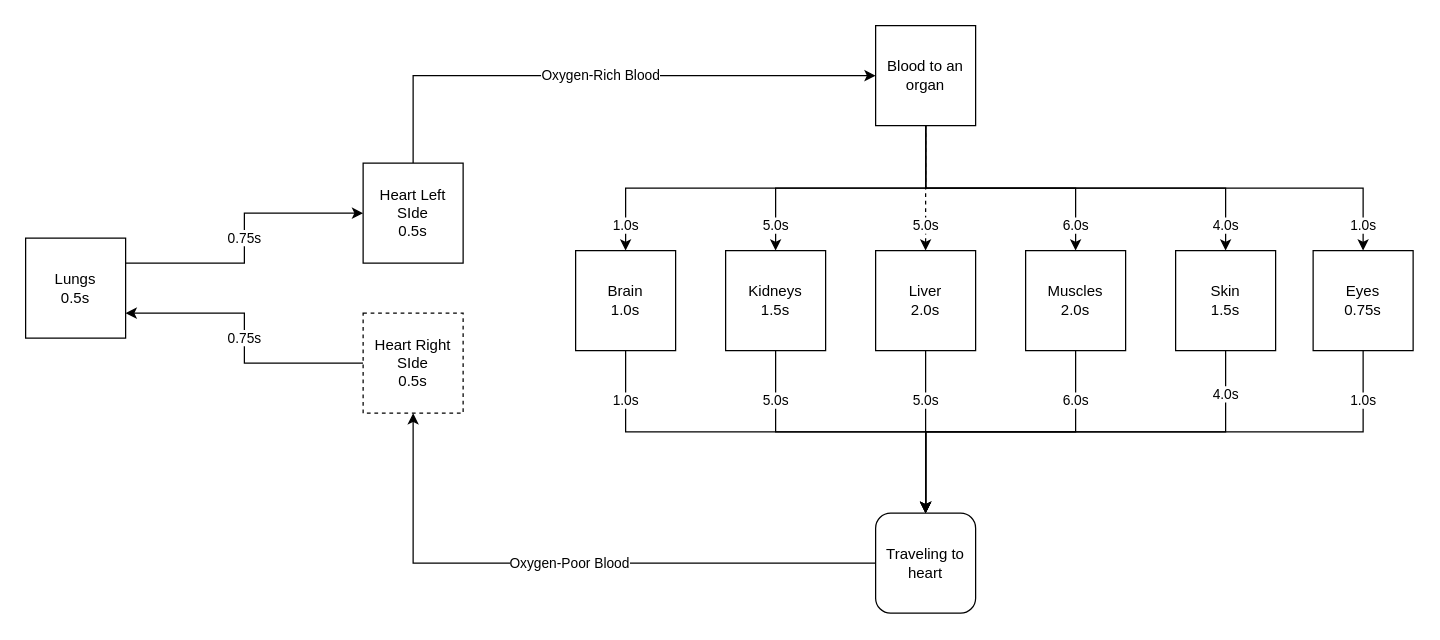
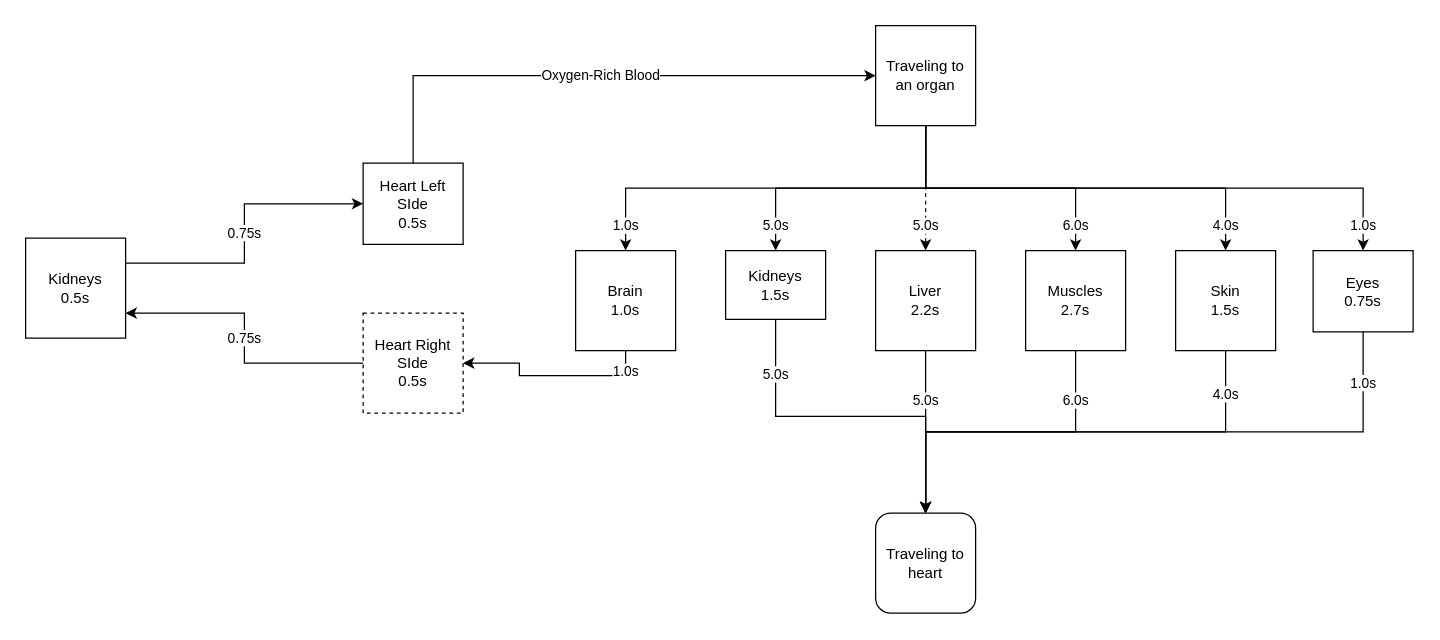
(926, 76) -> (926, 76)
(413, 213) -> (413, 204)
(76, 288) -> (76, 288)
(776, 301) -> (776, 285)
(926, 301) -> (926, 301)
(1076, 301) -> (1076, 301)
(1363, 301) -> (1363, 291)
(665, 432) -> (549, 376)
(573, 563) -> none
